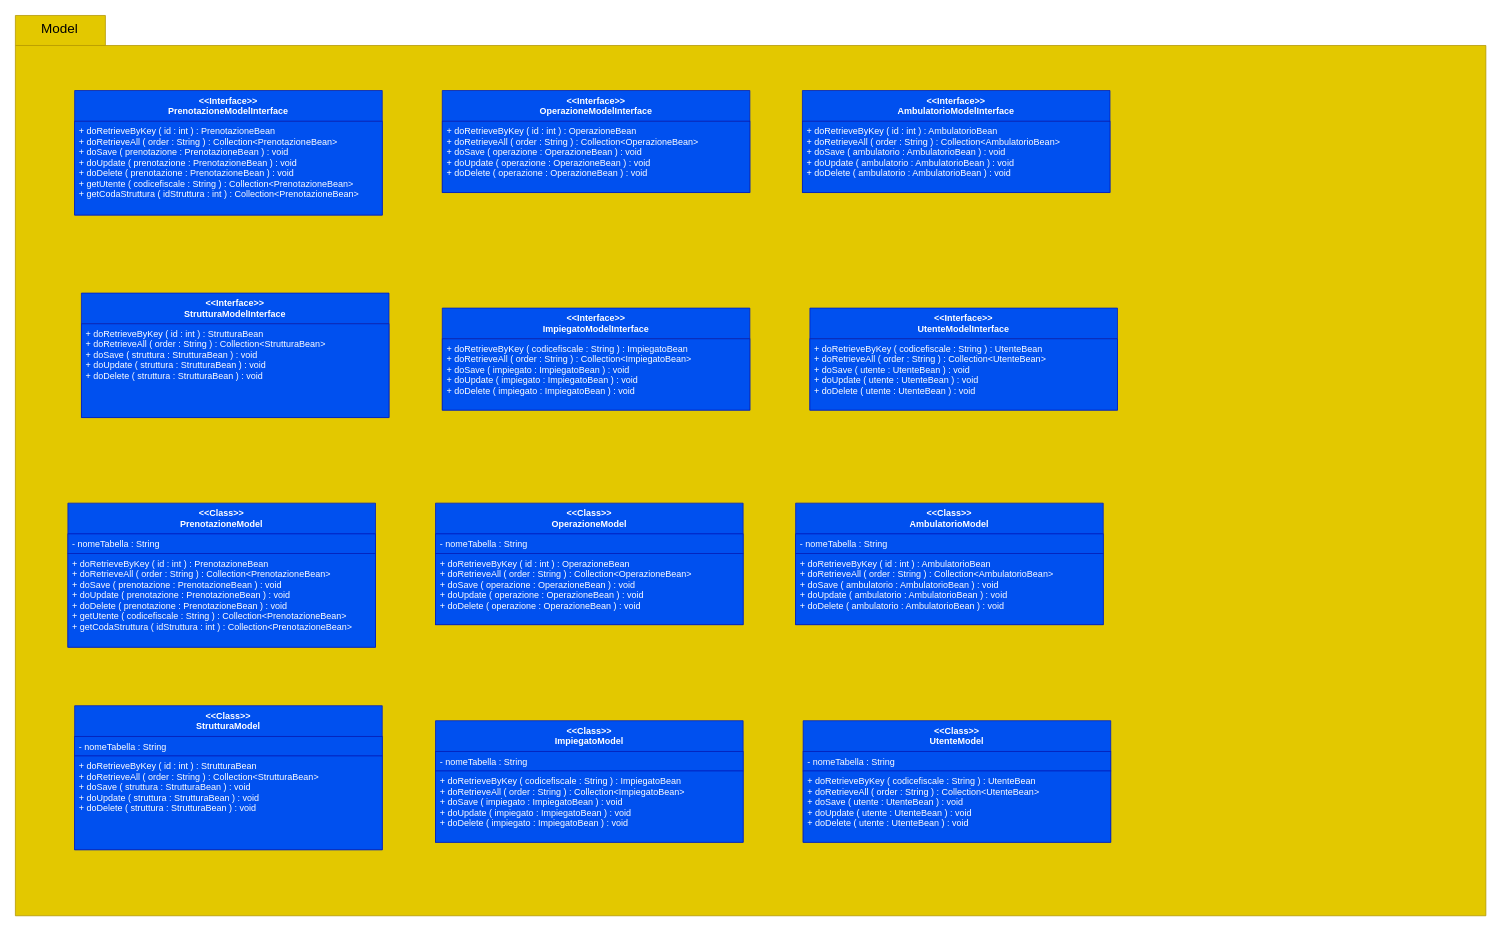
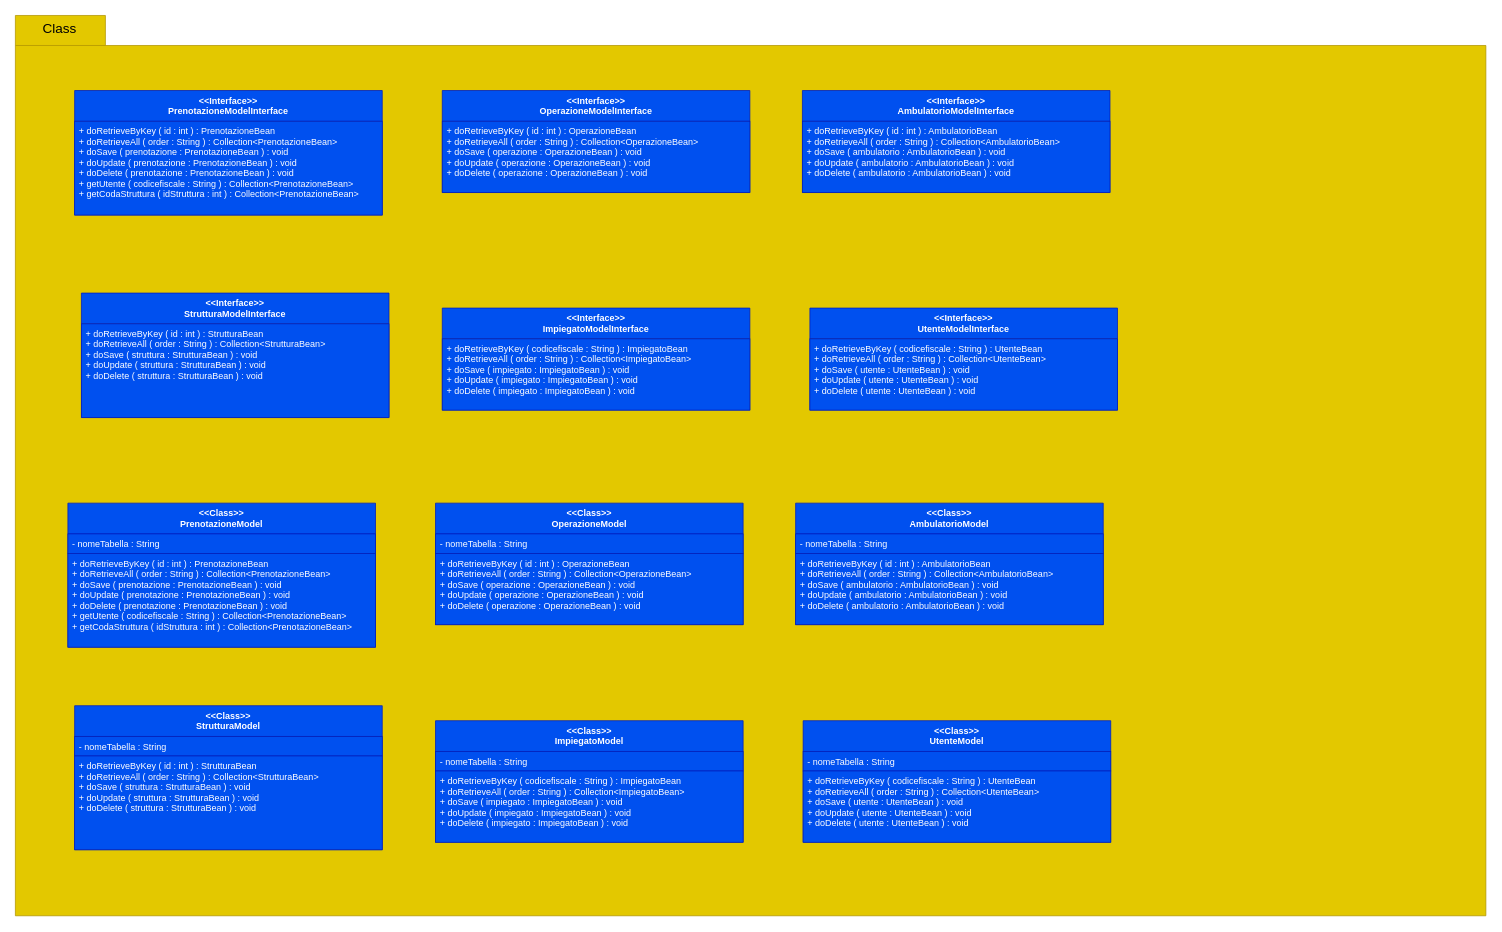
(60, 29) -> (60, 29)
